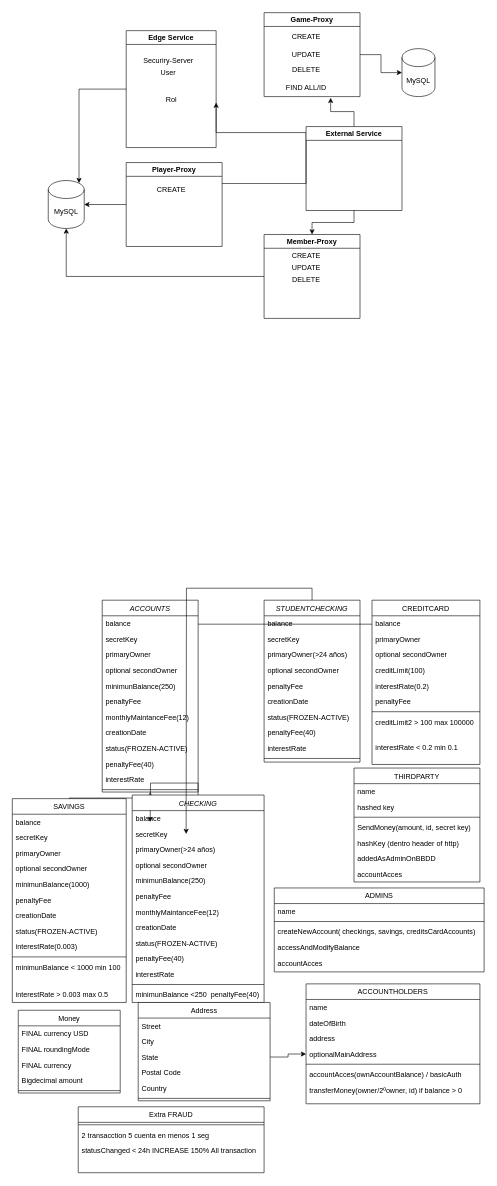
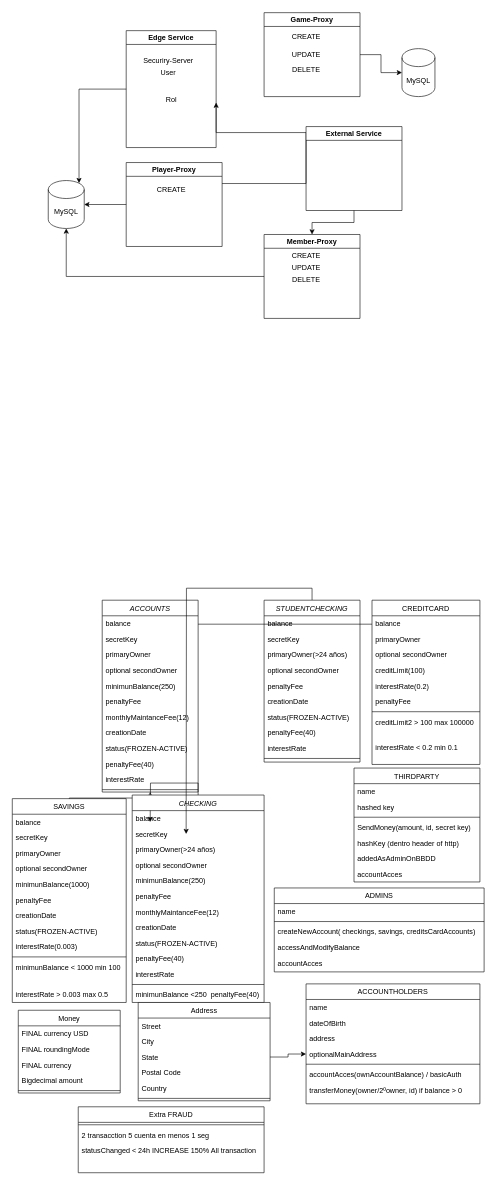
(306, 87) -> none
(339, 111) -> none
